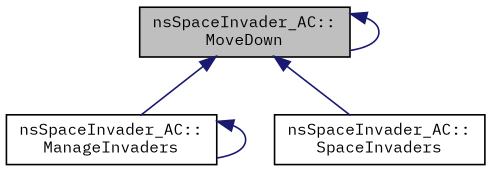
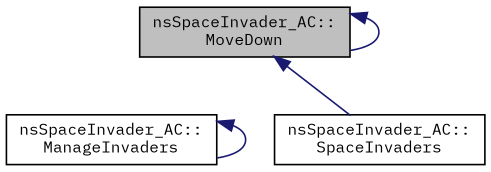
(172, 91) -> none
